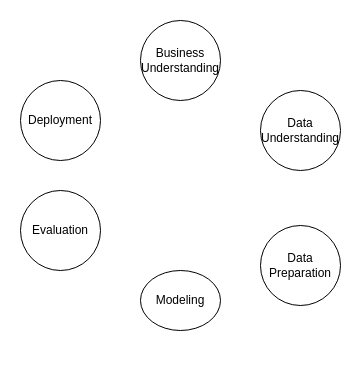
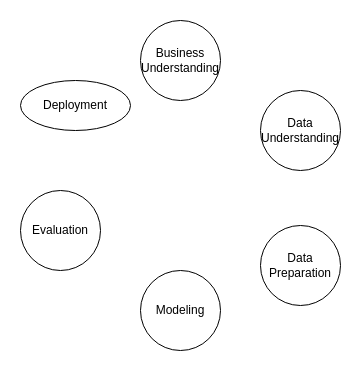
(61, 121) -> (76, 106)
(181, 301) -> (181, 311)
